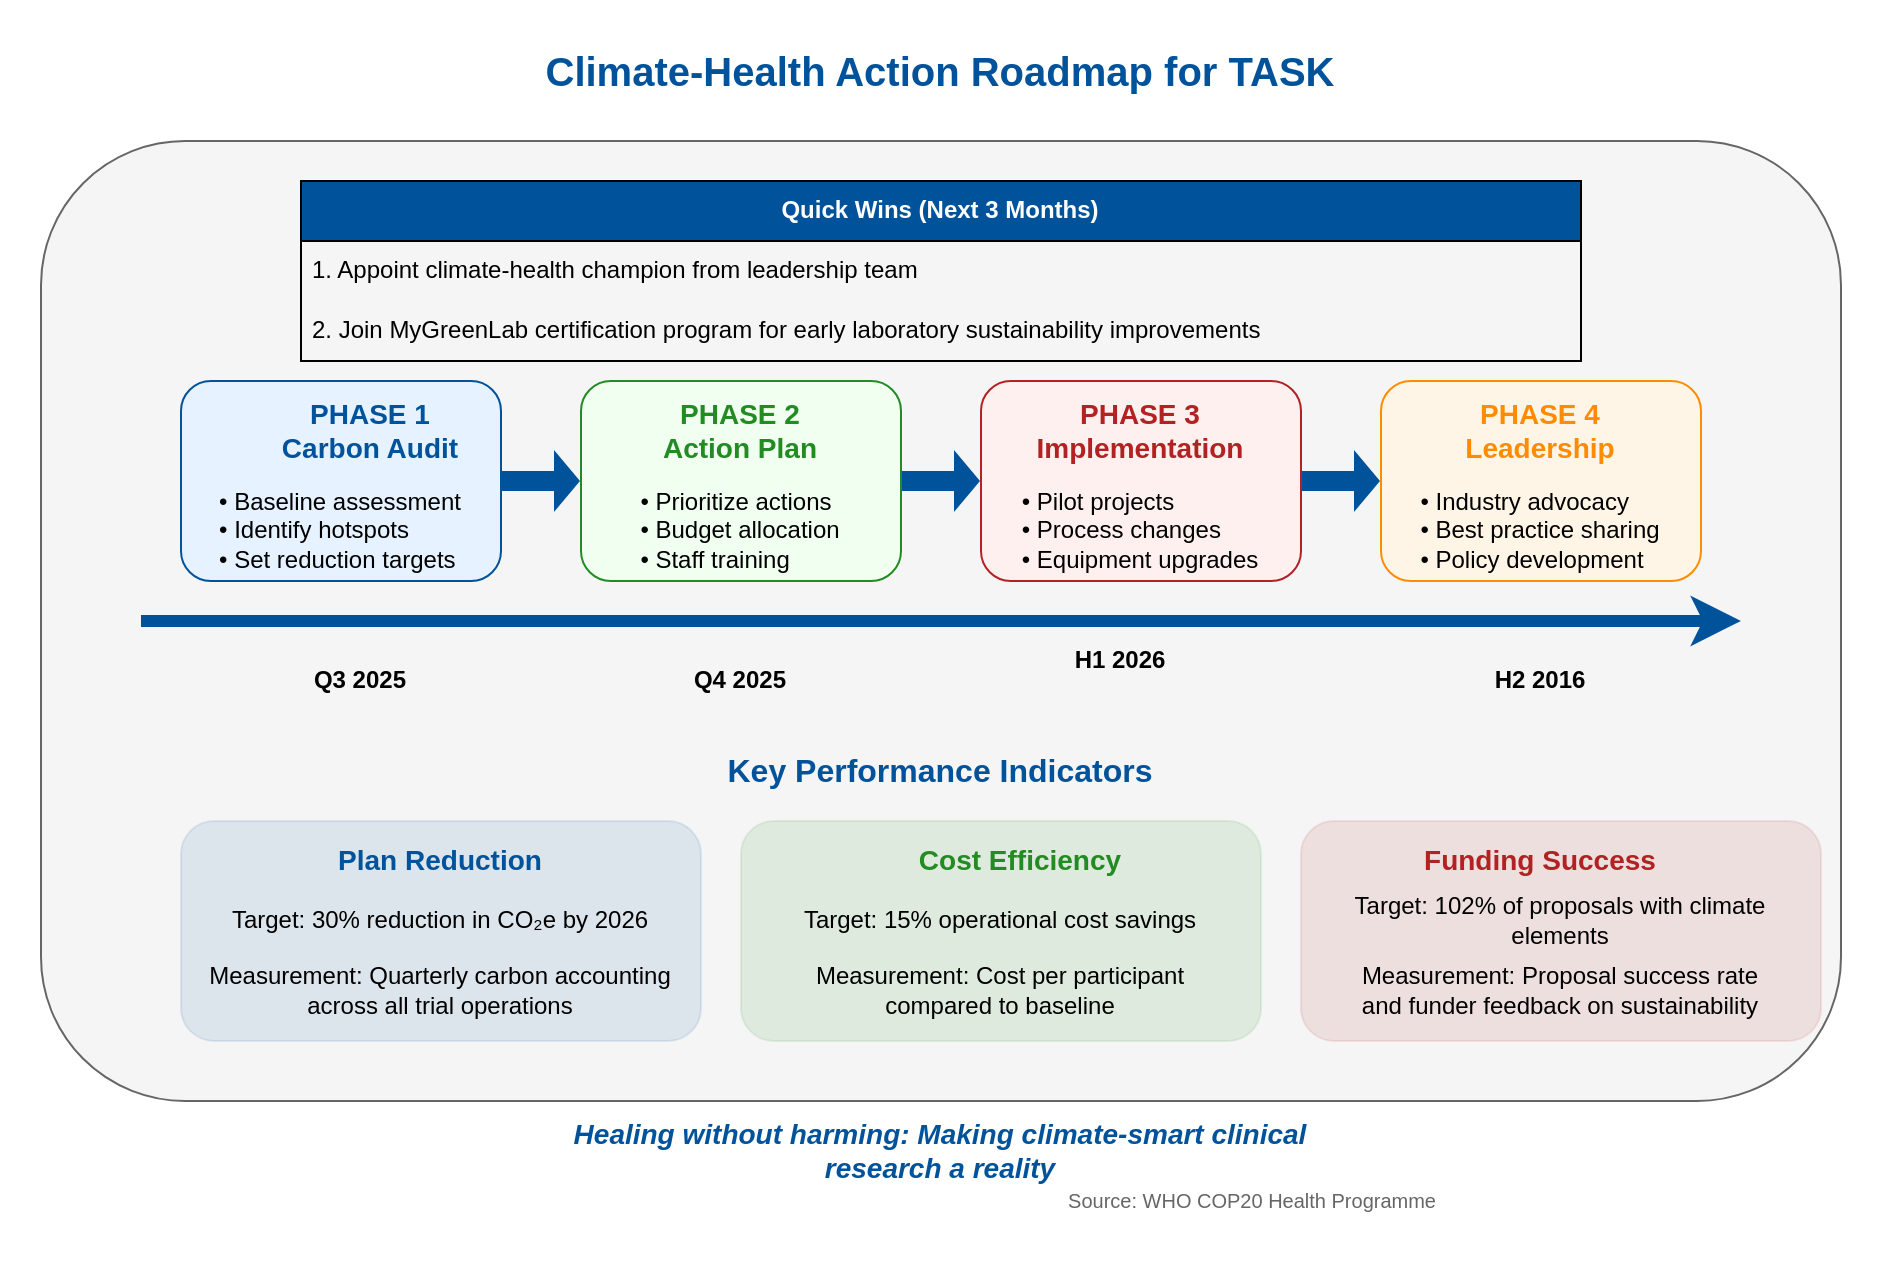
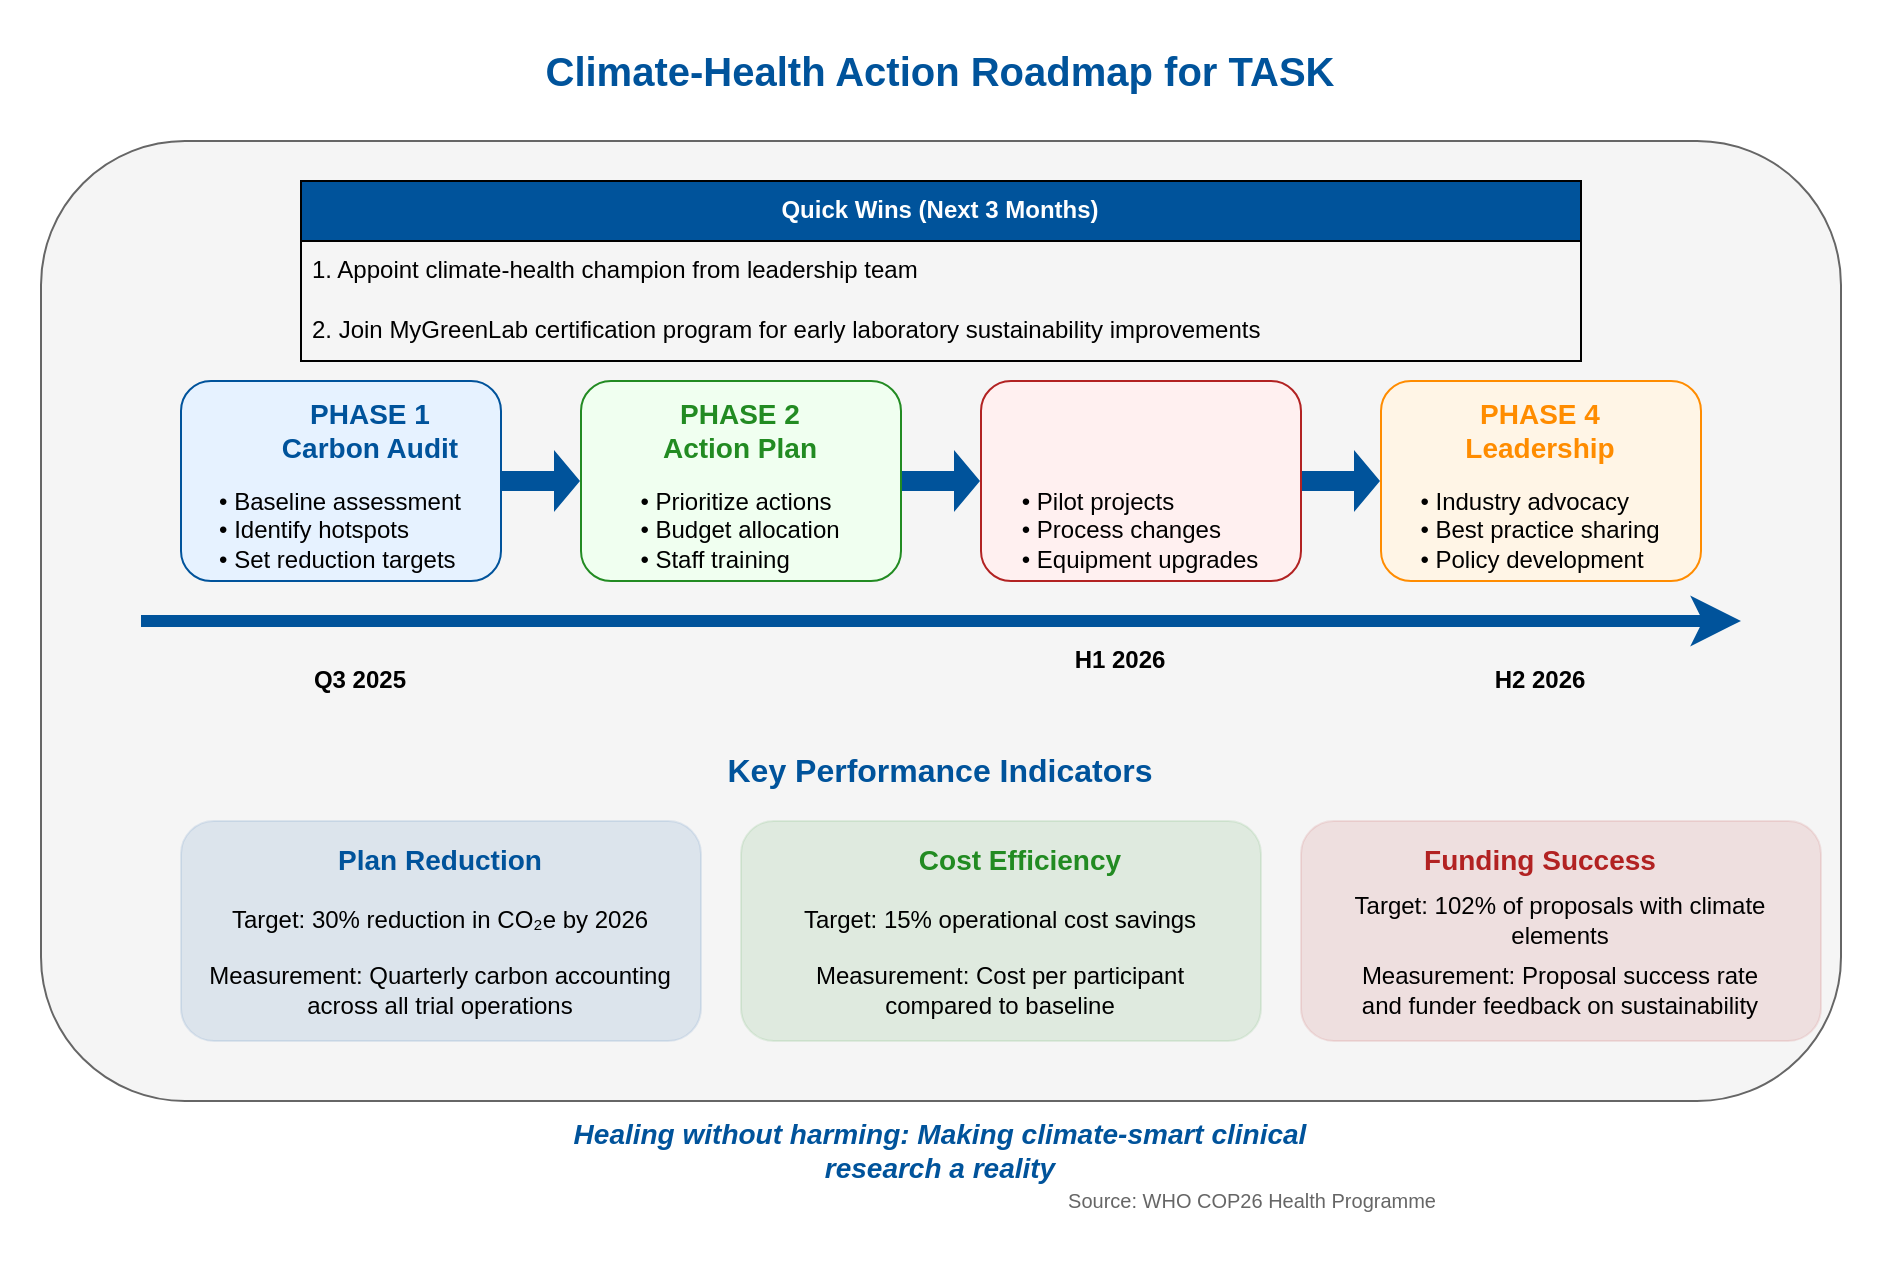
(1141, 431) -> none
(741, 681) -> none
(1541, 681) -> (1541, 681)
(1262, 1201) -> (1262, 1201)
